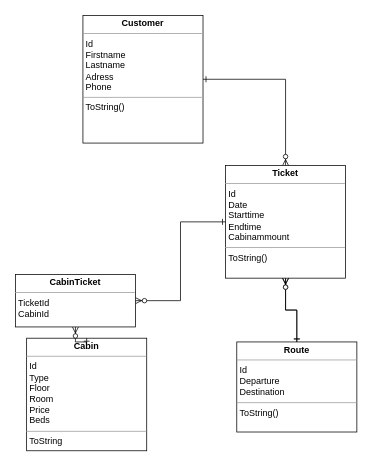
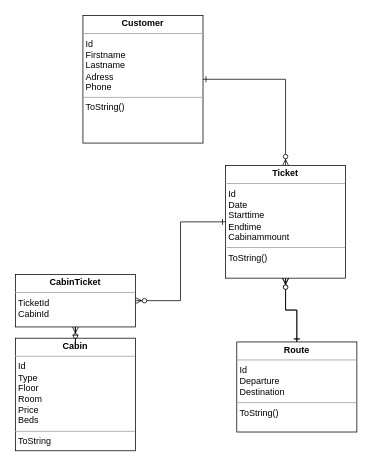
(87, 394) -> (75, 394)
